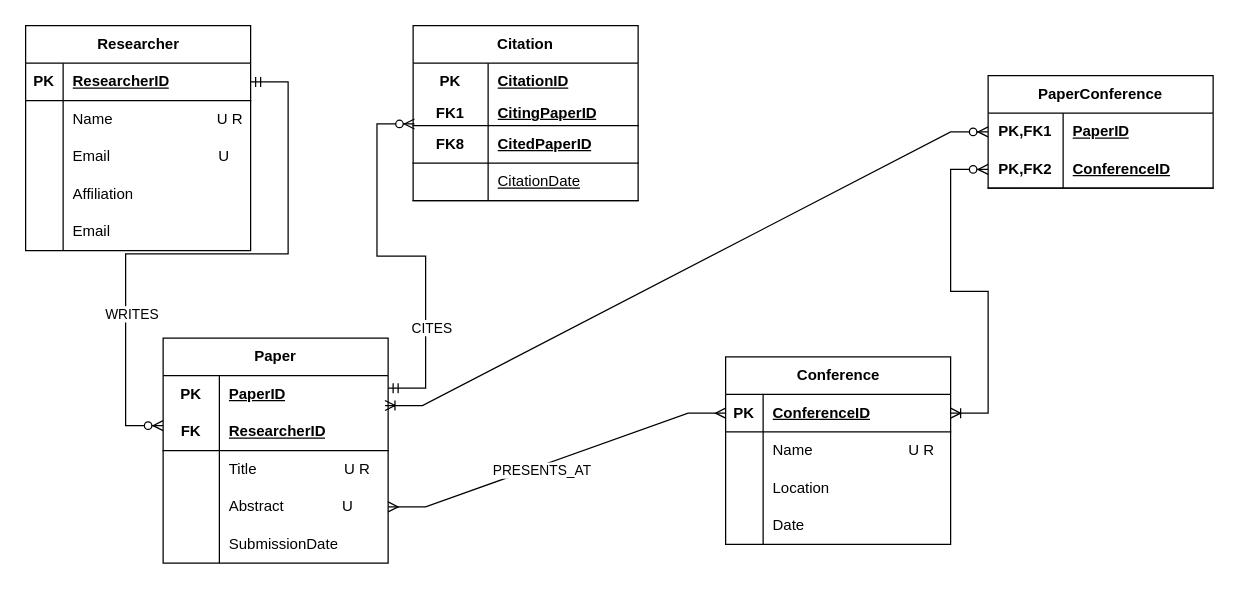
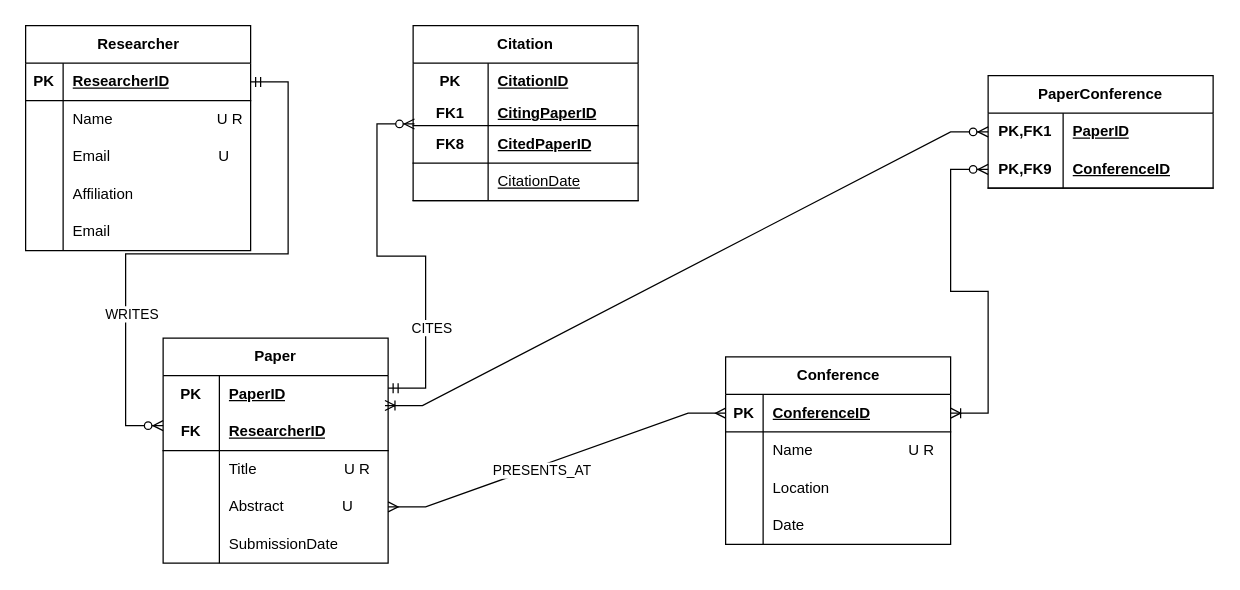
(1026, 169) -> (1026, 169)
